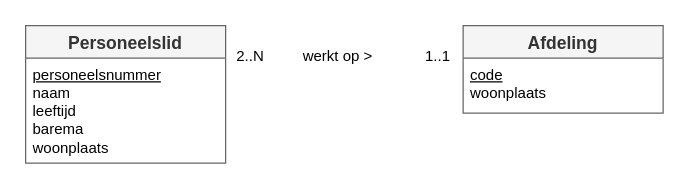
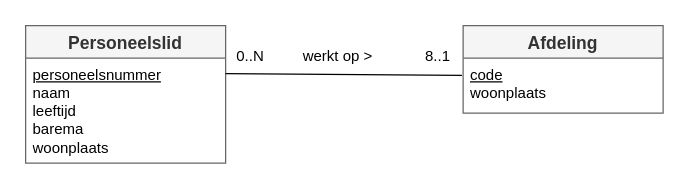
(251, 57) -> (251, 57)
(438, 57) -> (438, 57)
none -> (344, 75)
